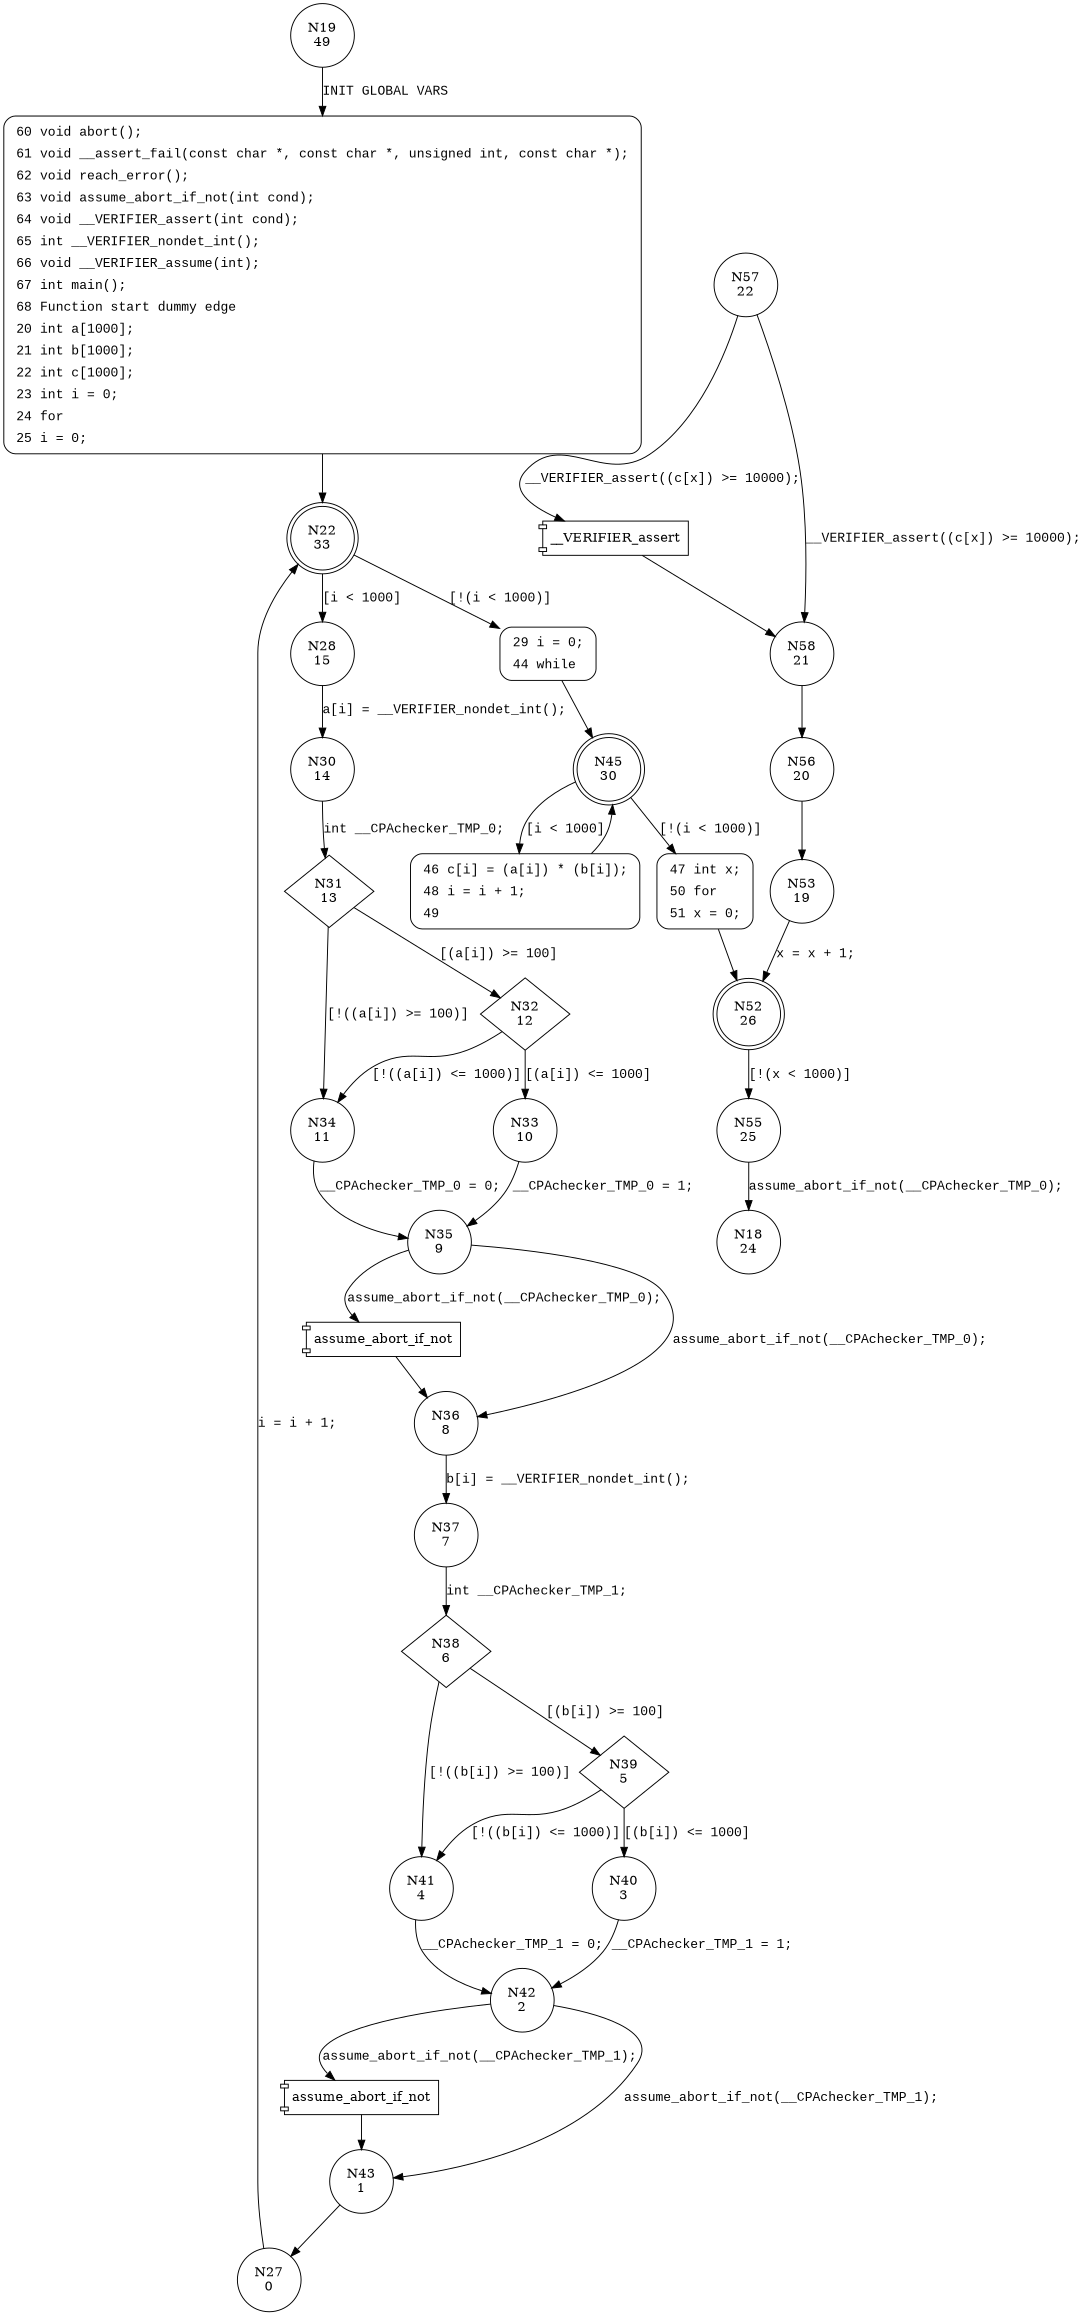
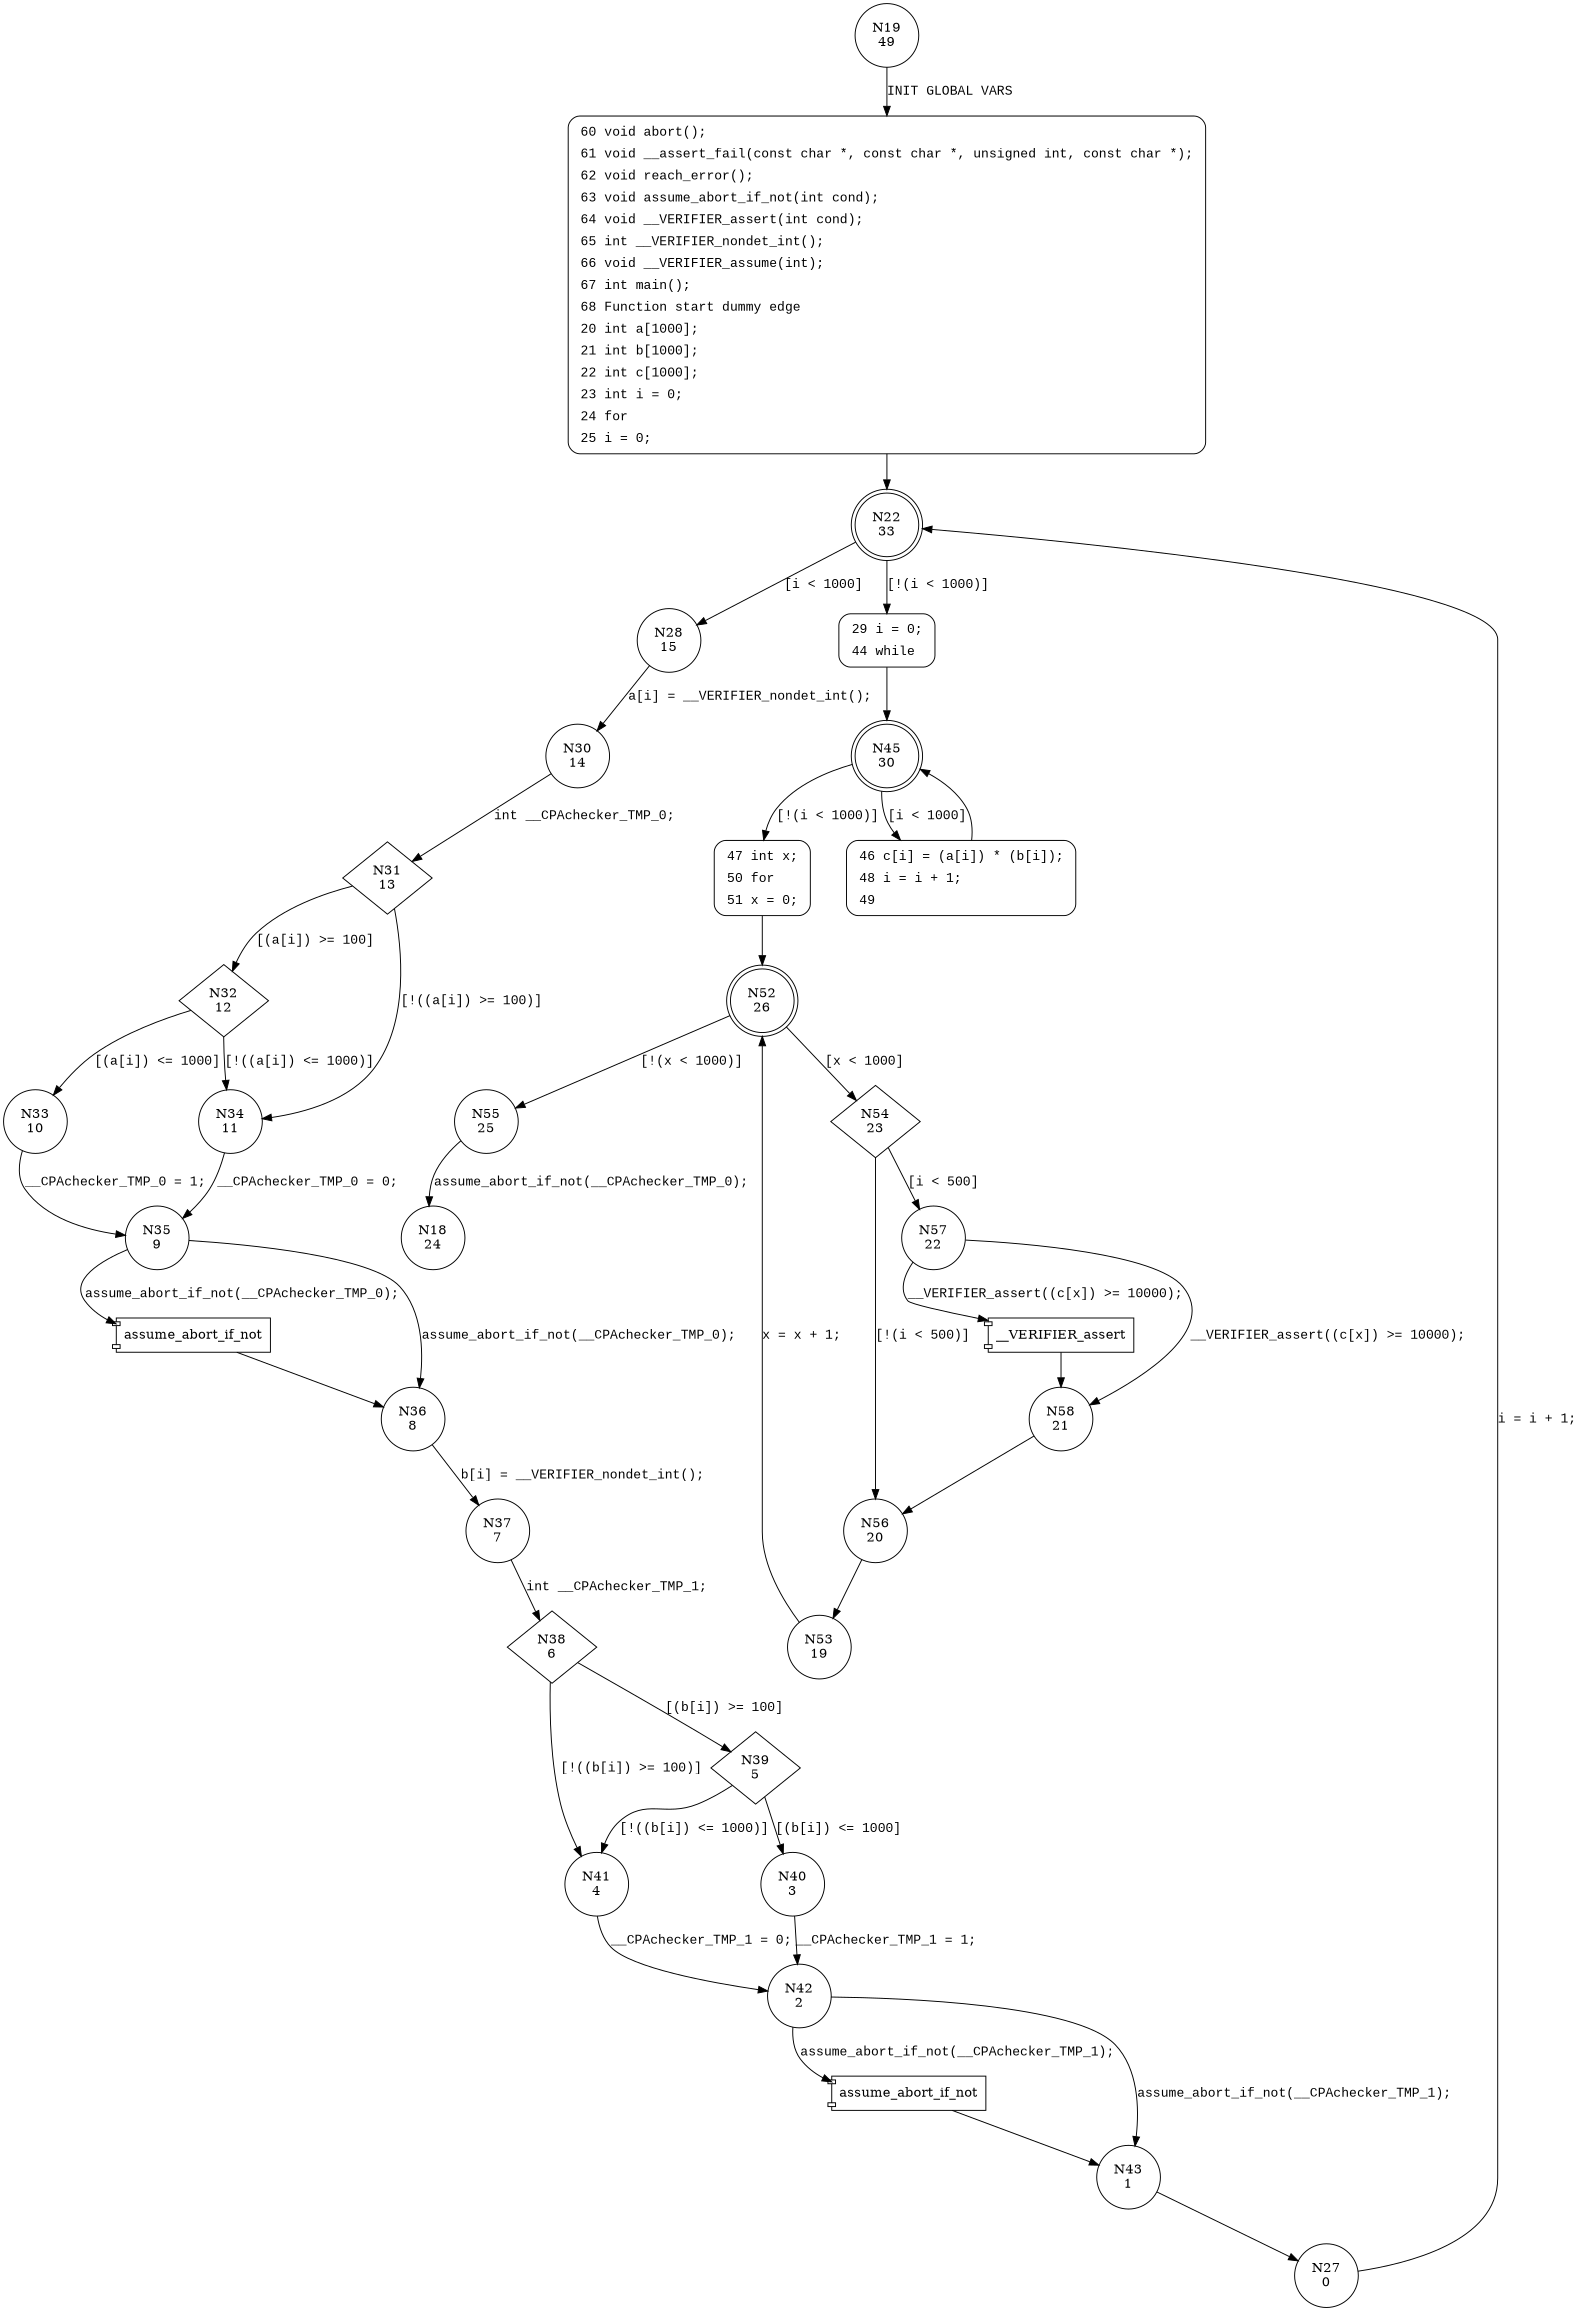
none -> (875, 1121)
